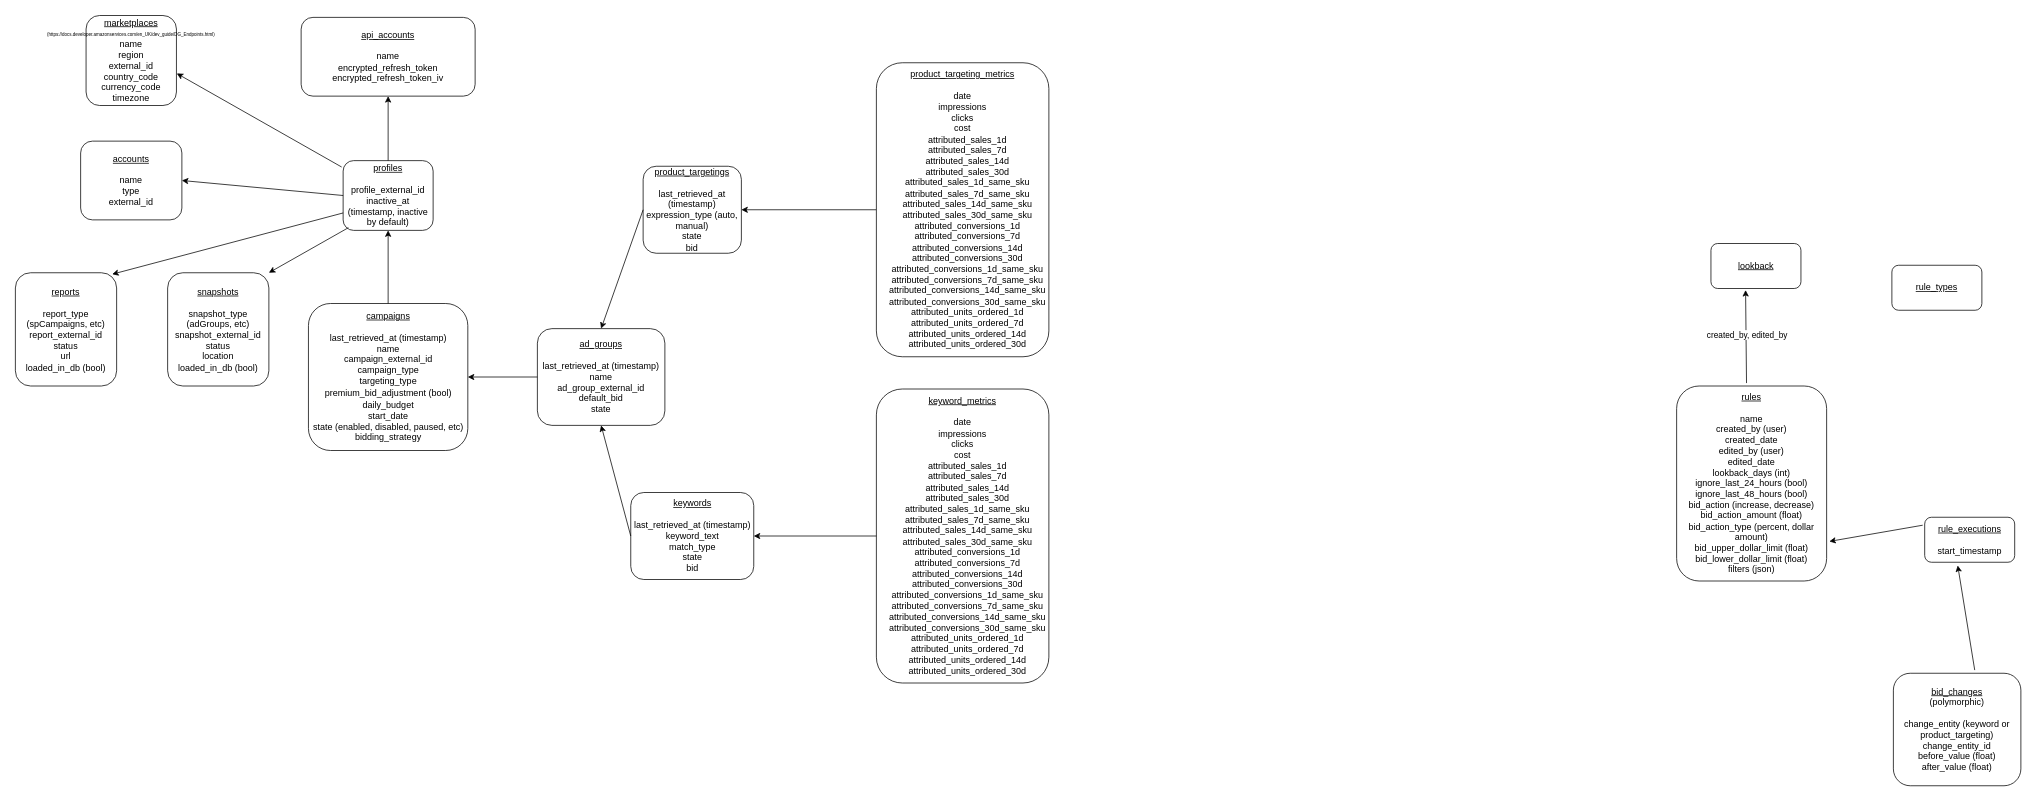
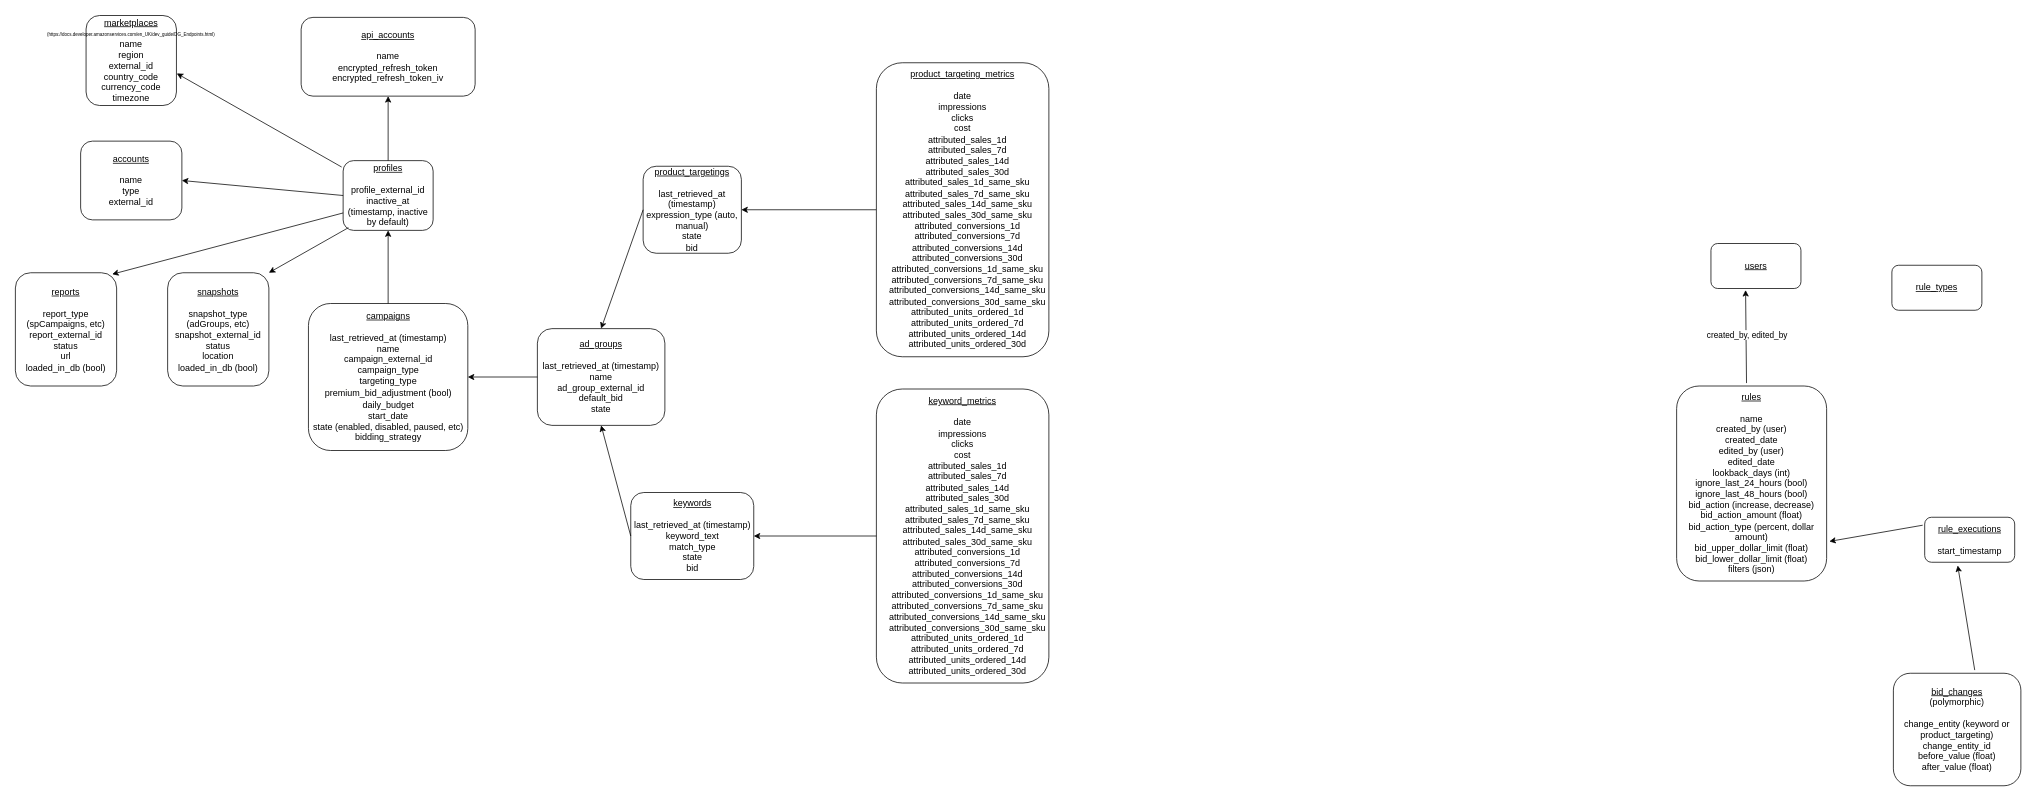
(1756, 266) -> (1756, 266)
